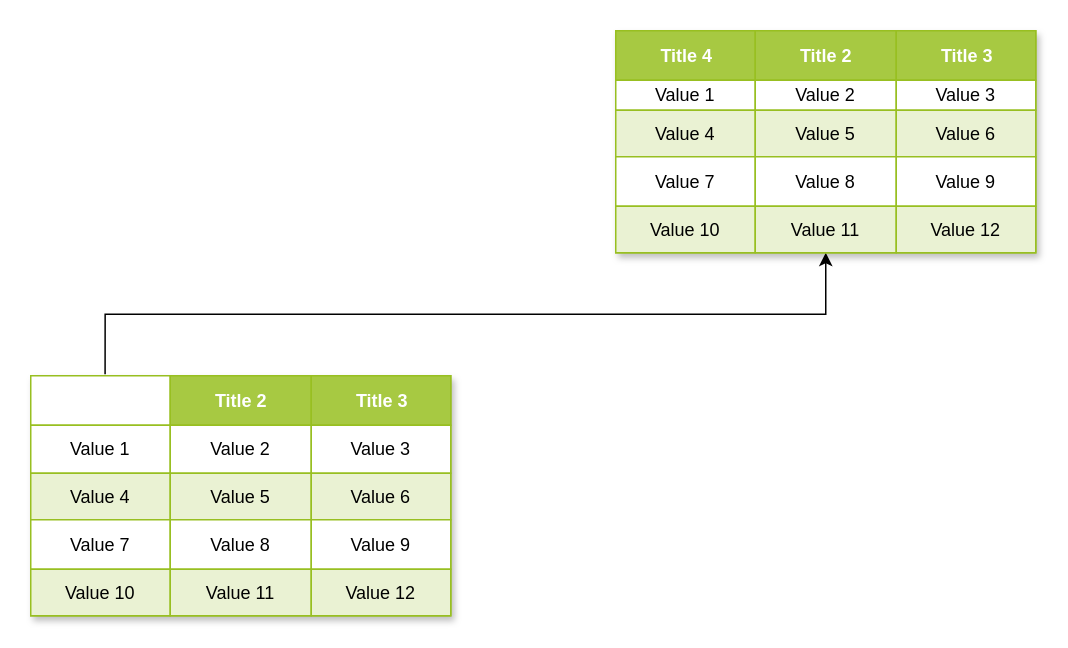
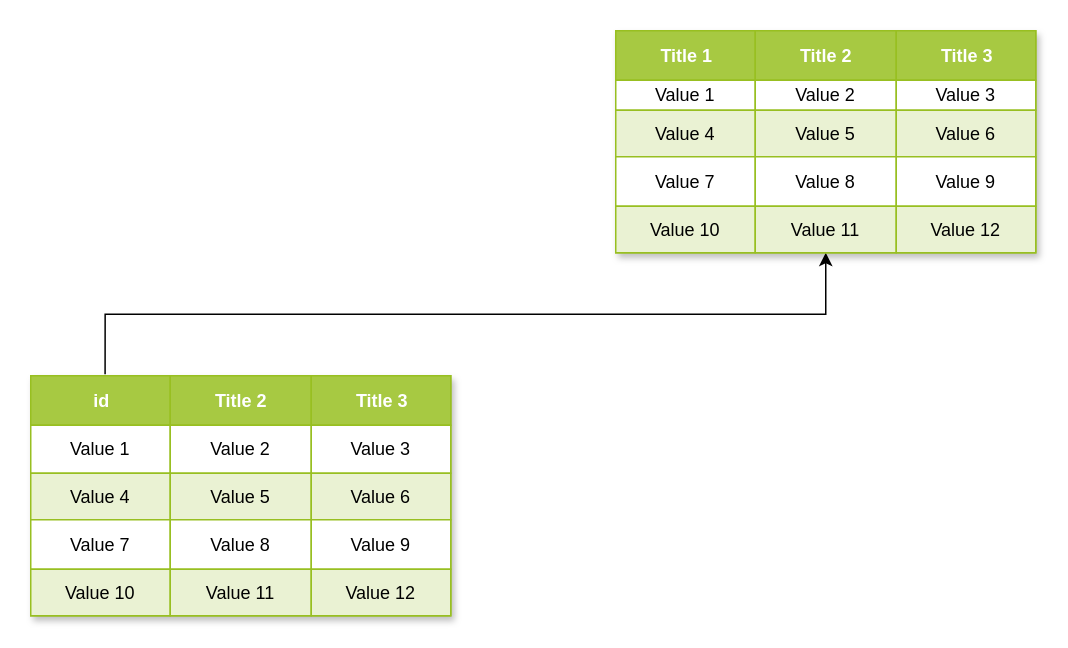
(687, 56) -> (687, 56)
(101, 401) -> (101, 401)
